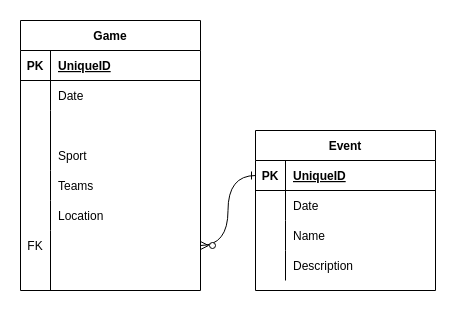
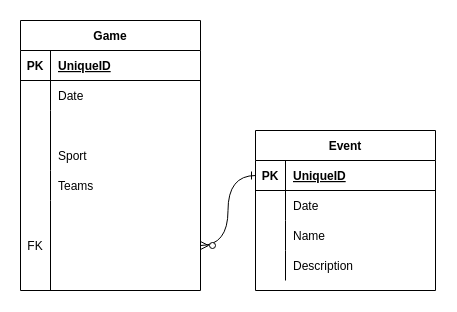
(126, 216) -> none
